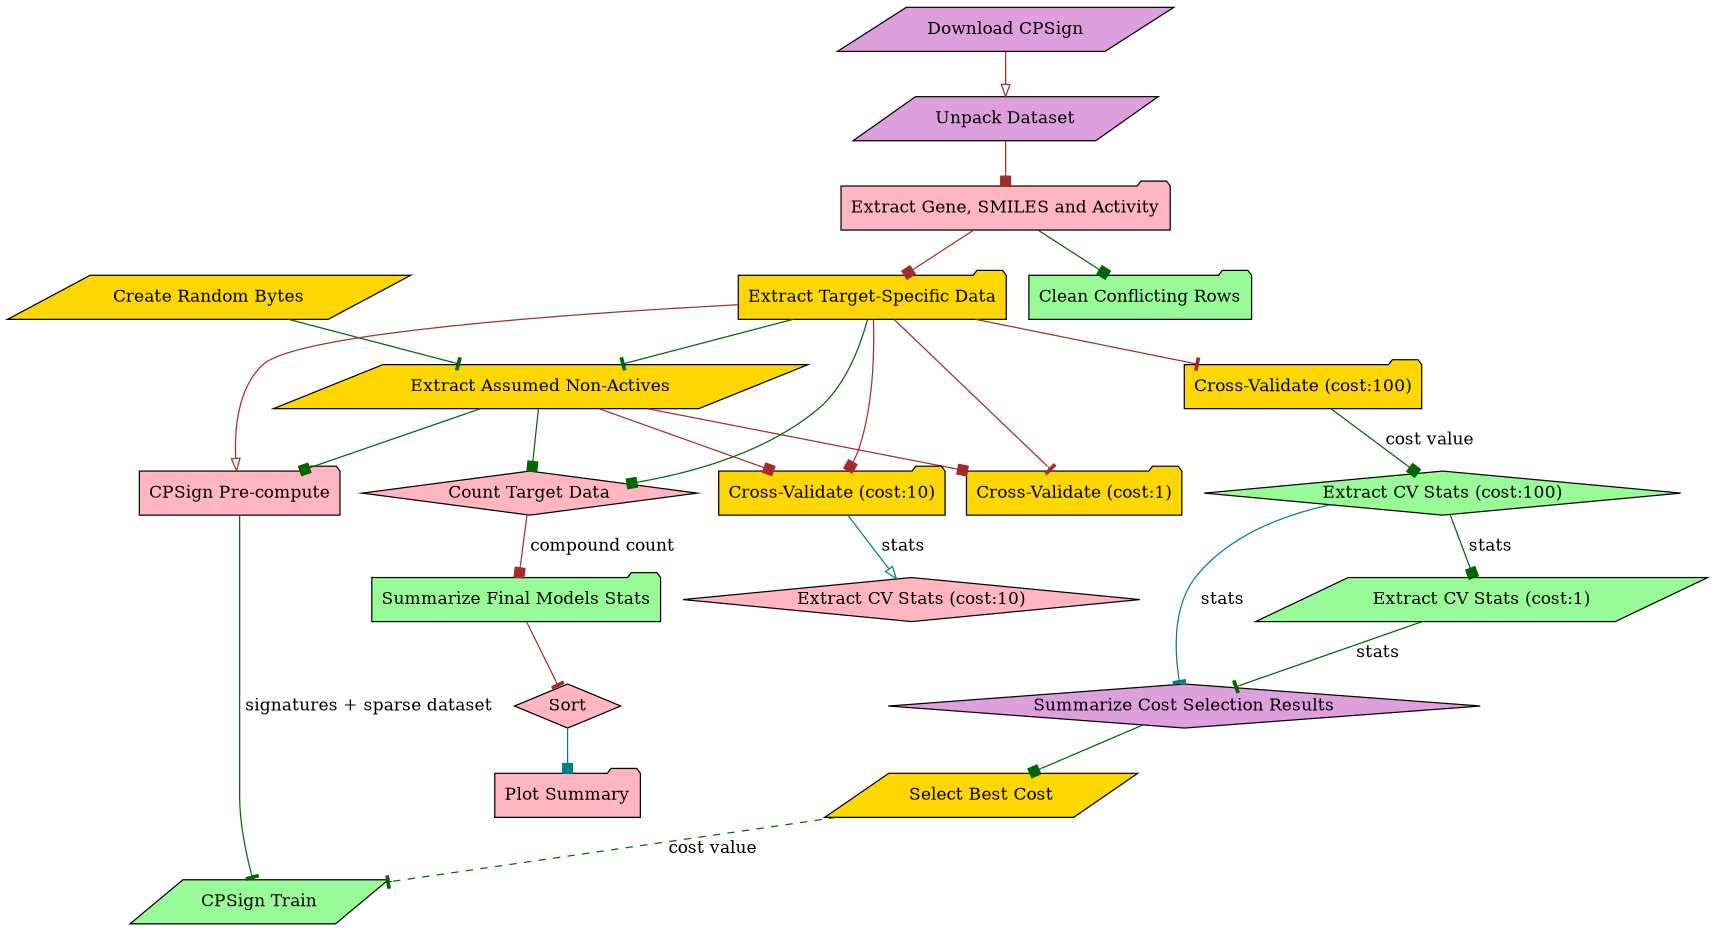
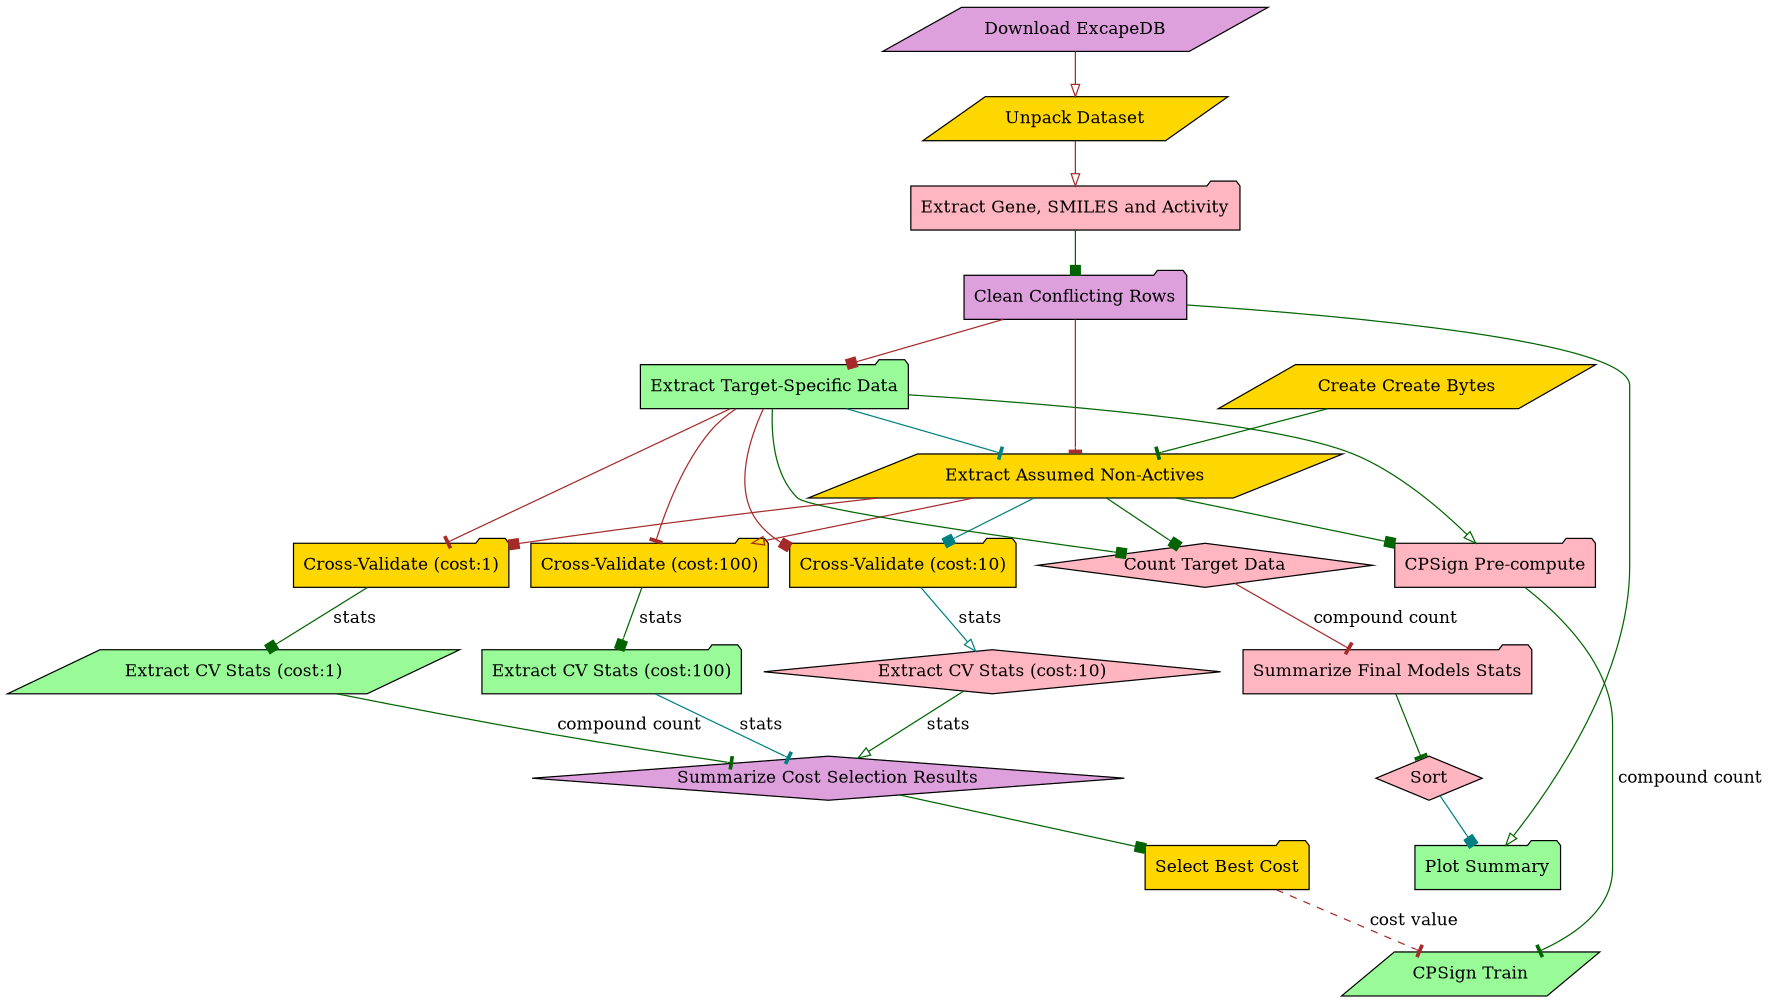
(1006, 29) -> (1075, 29)
(1006, 119) -> (1075, 119)
(1006, 157) -> (1075, 157)
(944, 249) -> (931, 340)
(209, 297) -> (1407, 387)
(872, 297) -> (774, 387)
(1140, 297) -> (1075, 297)
(448, 326) -> (1202, 422)
(710, 341) -> (922, 430)
none -> (1075, 384)
none -> (1630, 397)
(681, 438) -> (995, 518)
(1427, 440) -> (658, 619)
(1443, 493) -> (612, 672)
none -> (858, 522)
(524, 540) -> (1290, 615)
(1460, 540) -> (323, 615)
(516, 600) -> (1387, 672)
(541, 652) -> (1408, 724)
(1375, 653) -> (627, 725)
(366, 706) -> (1688, 778)
none -> (916, 721)
(568, 795) -> (1488, 868)
(981, 795) -> (1227, 868)
(614, 849) -> (1346, 920)
